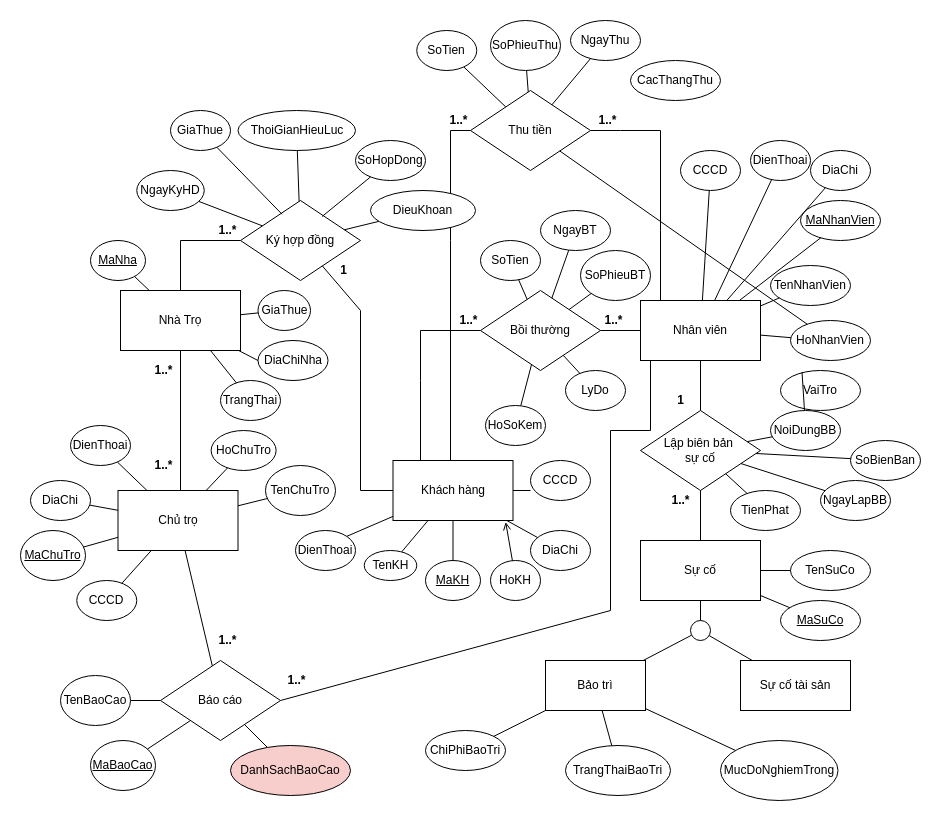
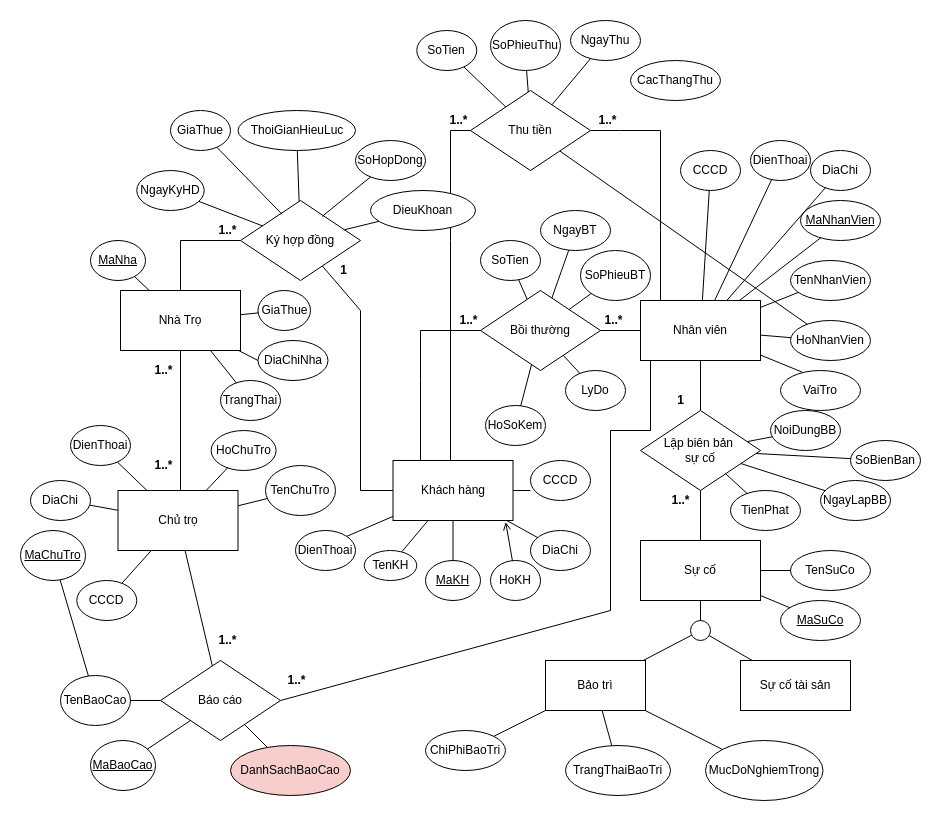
(811, 286) -> (831, 281)
(803, 391) -> (781, 364)
(100, 542) -> (74, 628)
(779, 771) -> (764, 771)
